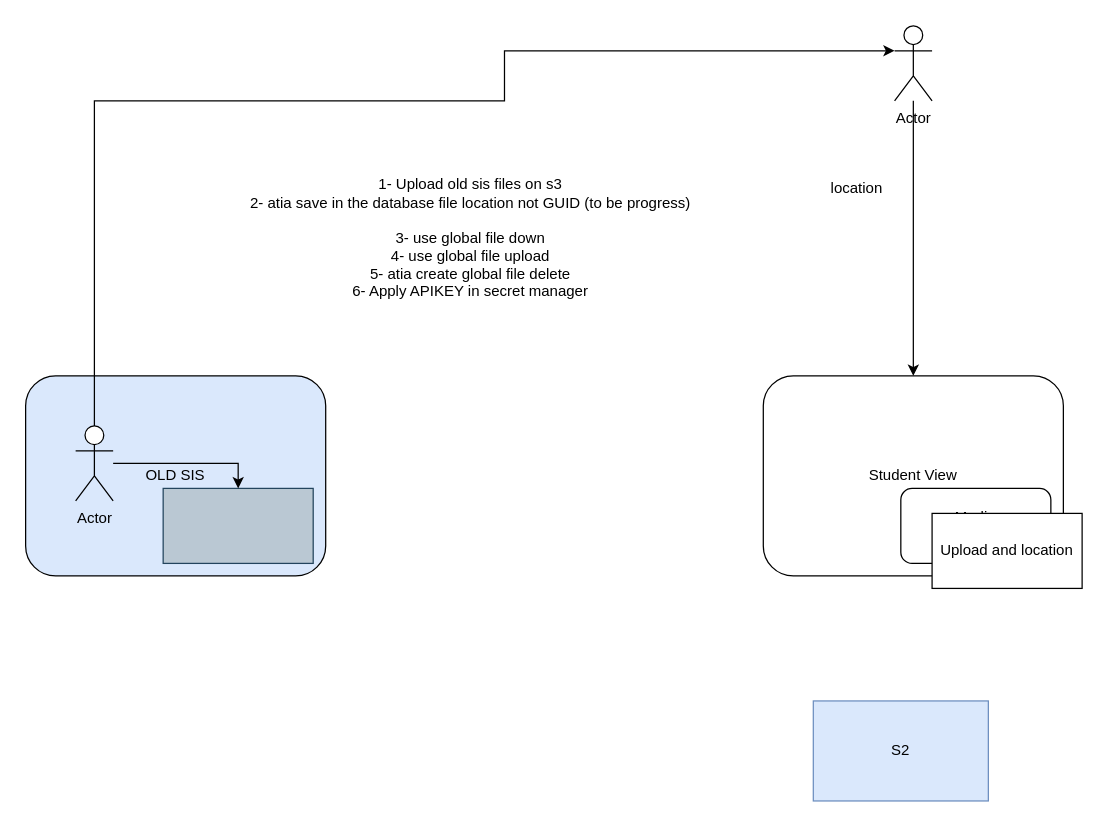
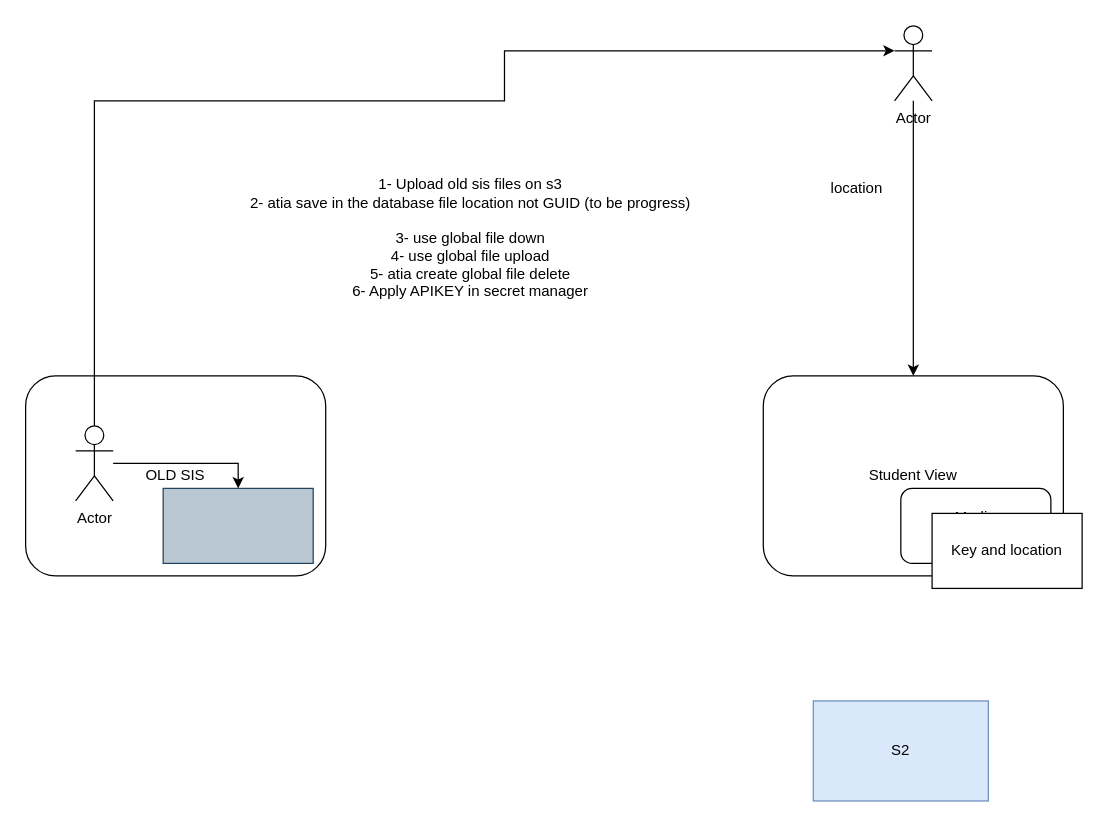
(176, 476) -> (176, 476)
(1007, 551) -> (1007, 551)
